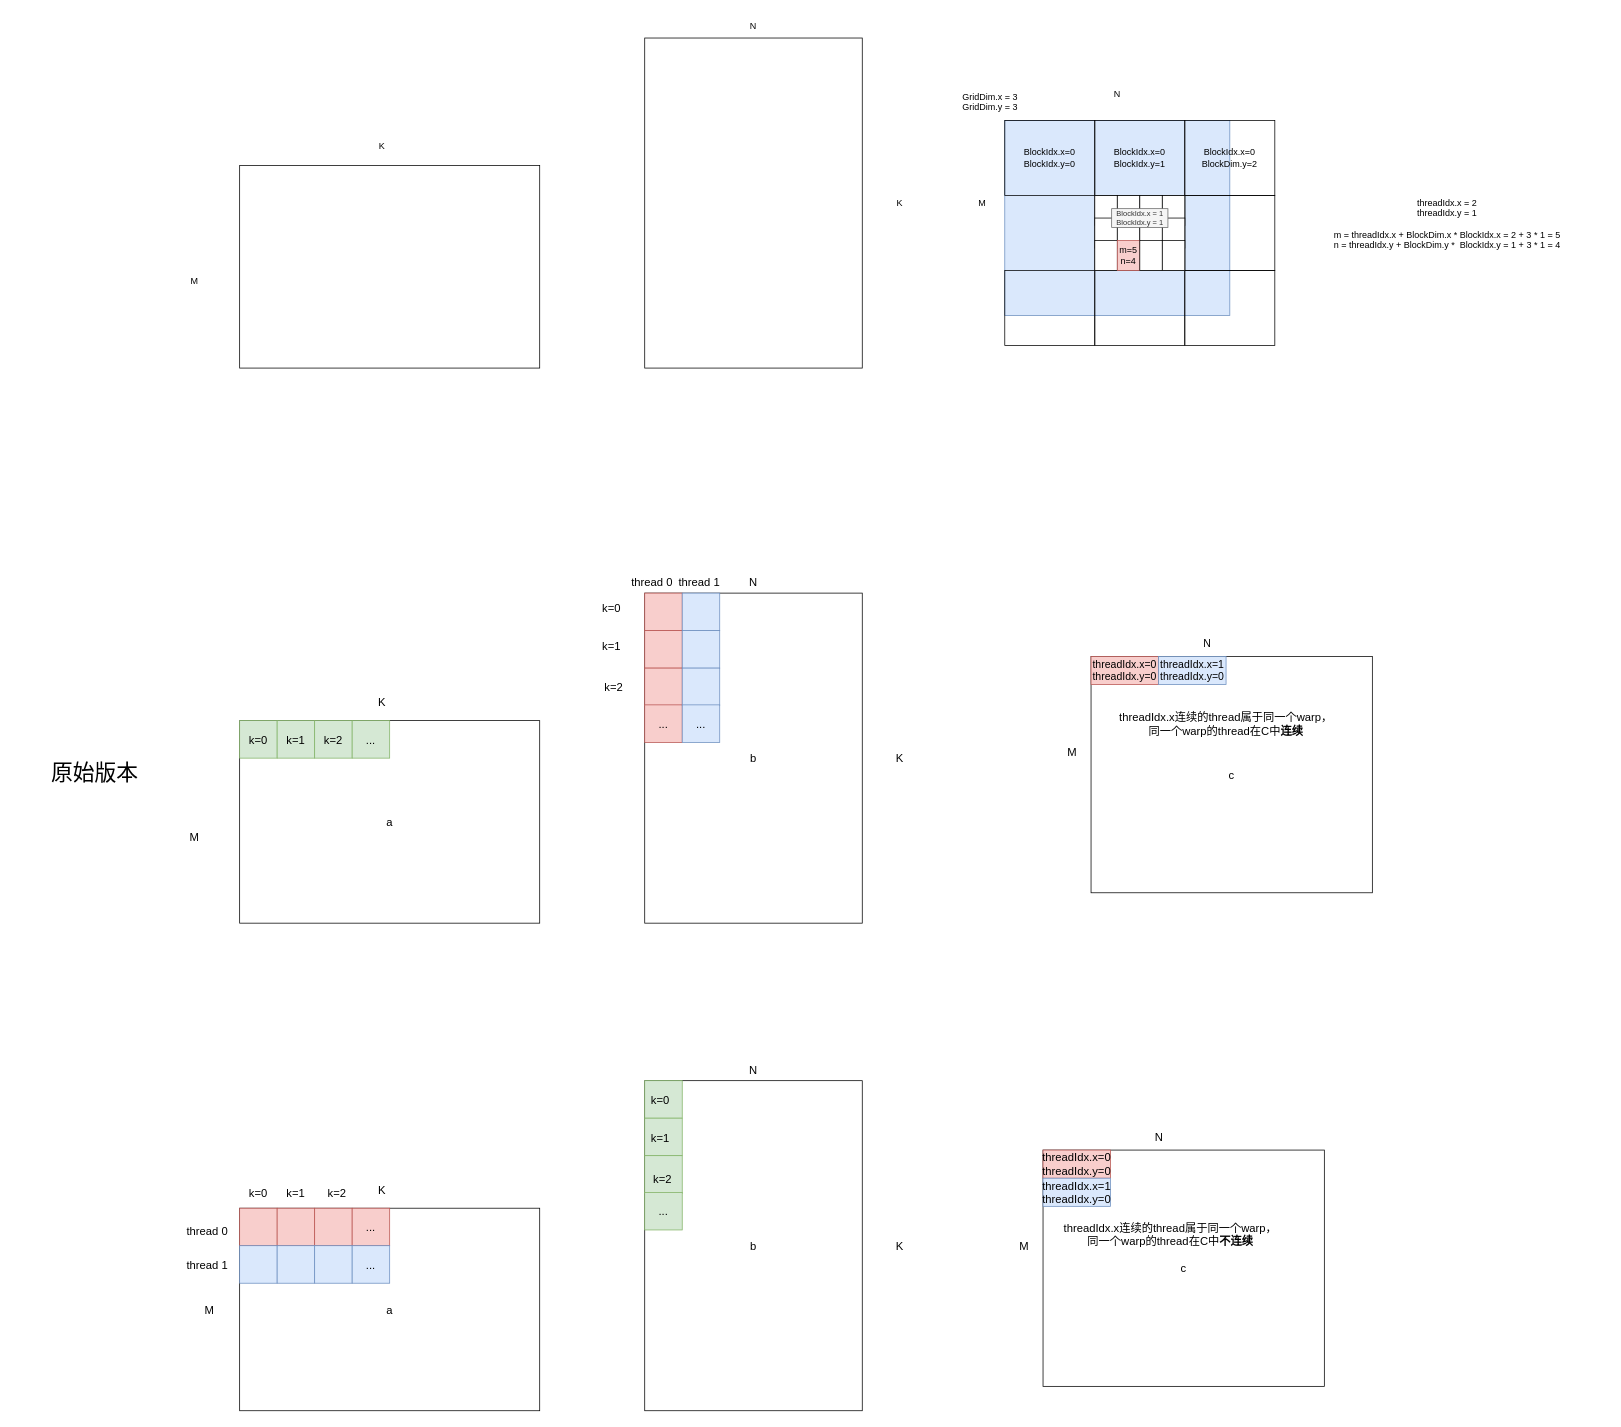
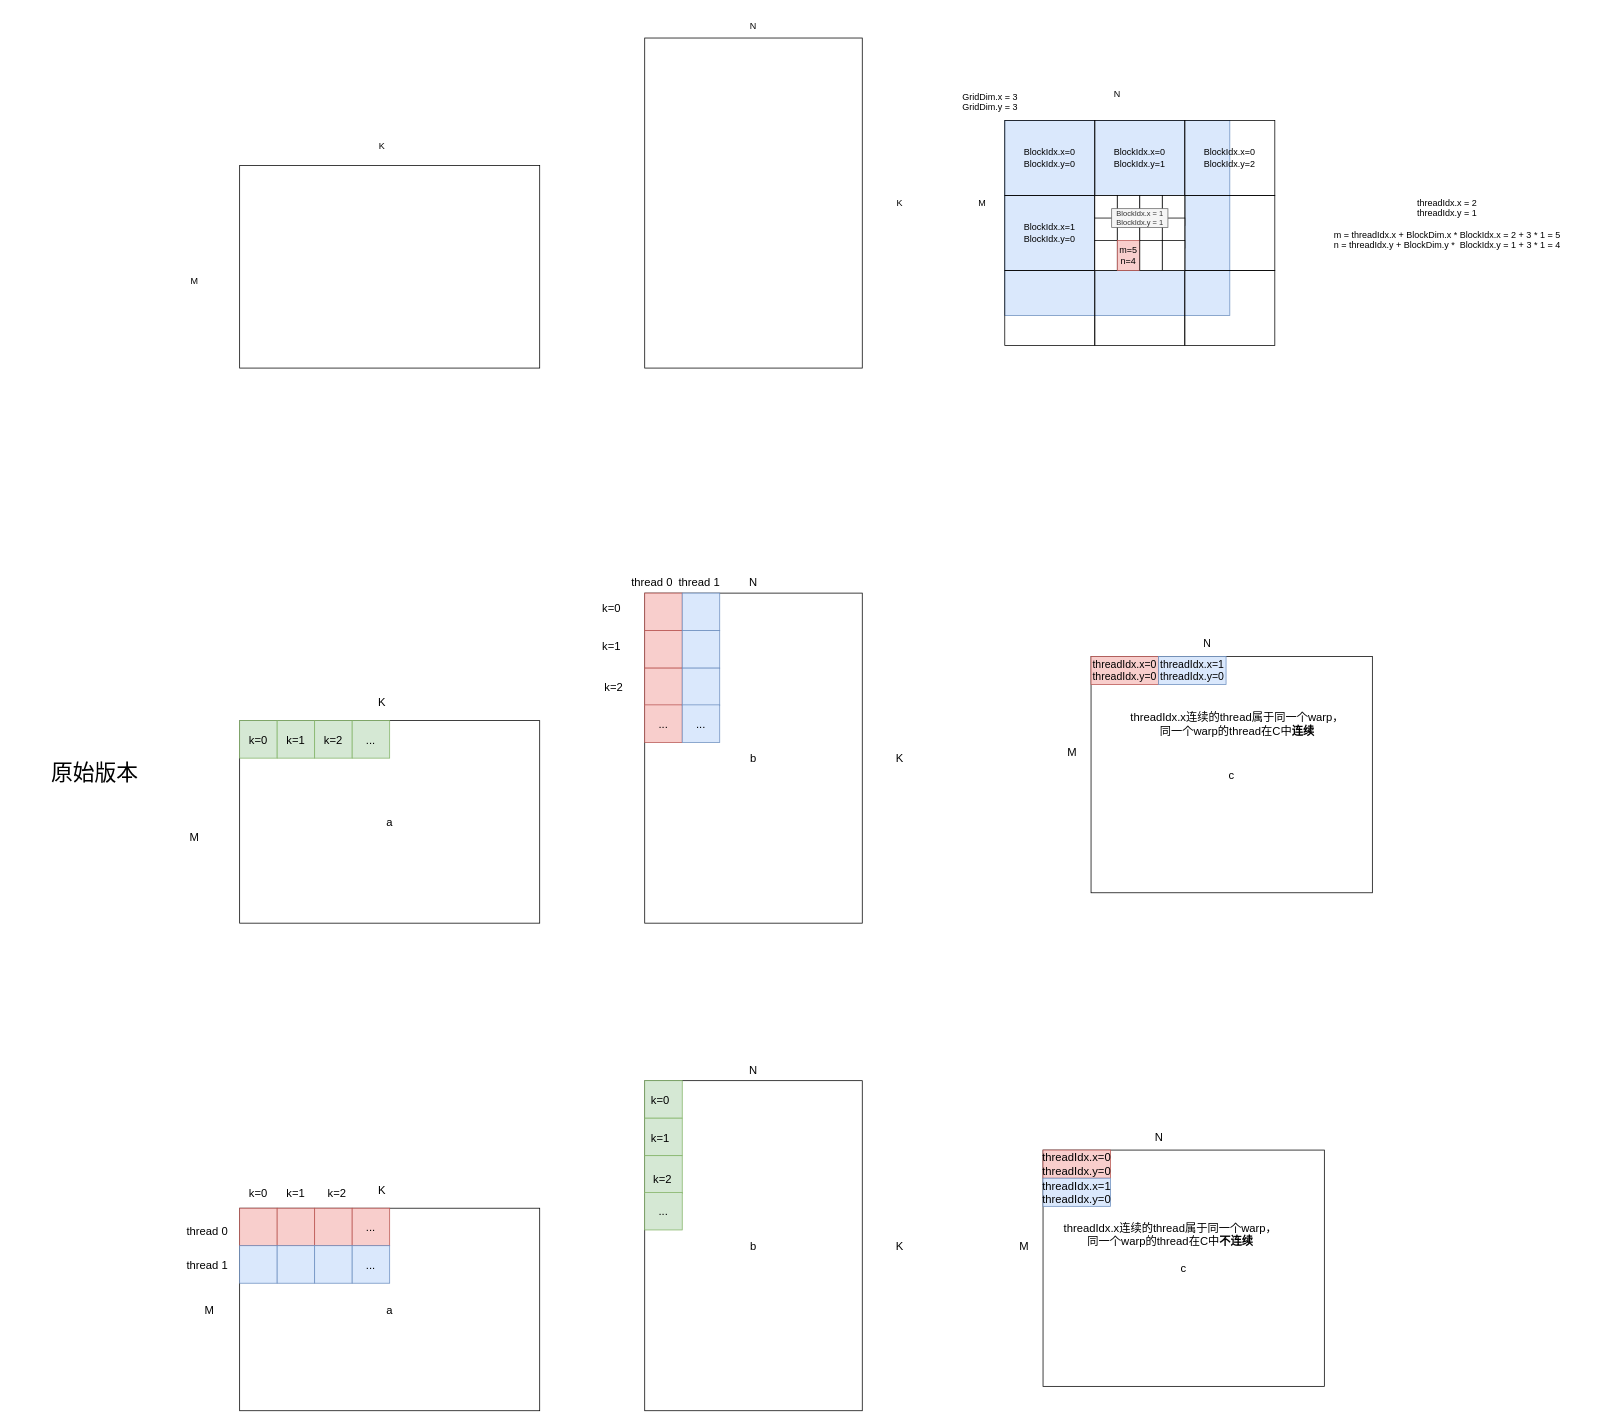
(1230, 158) -> (1230, 158)
none -> (1050, 233)
(1226, 723) -> (1237, 723)
